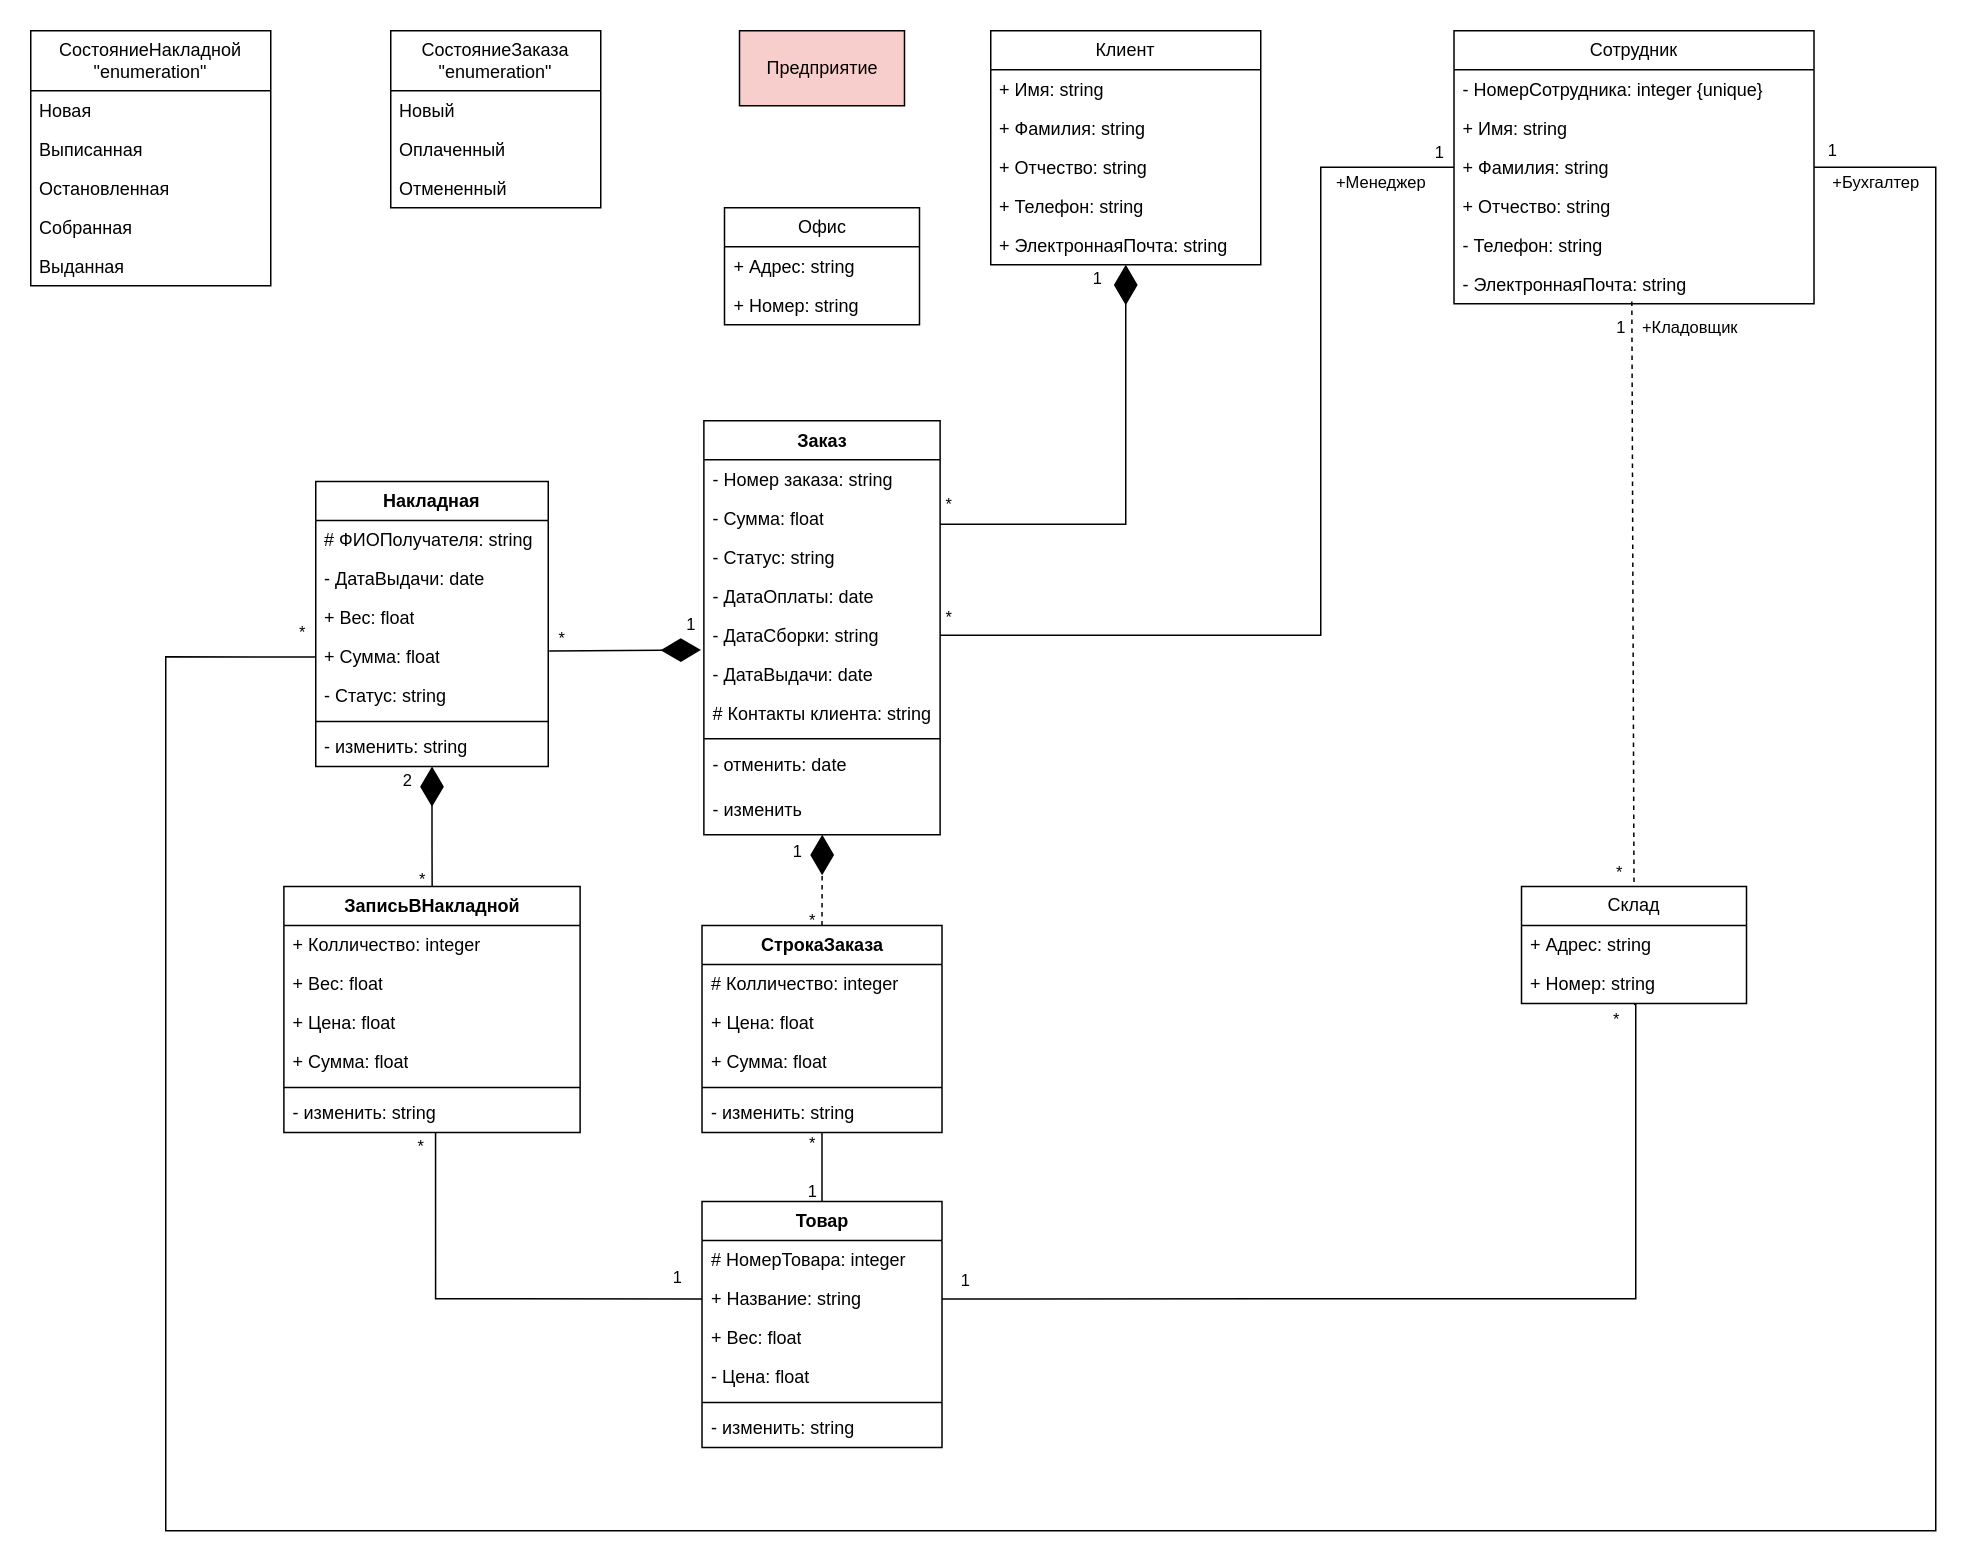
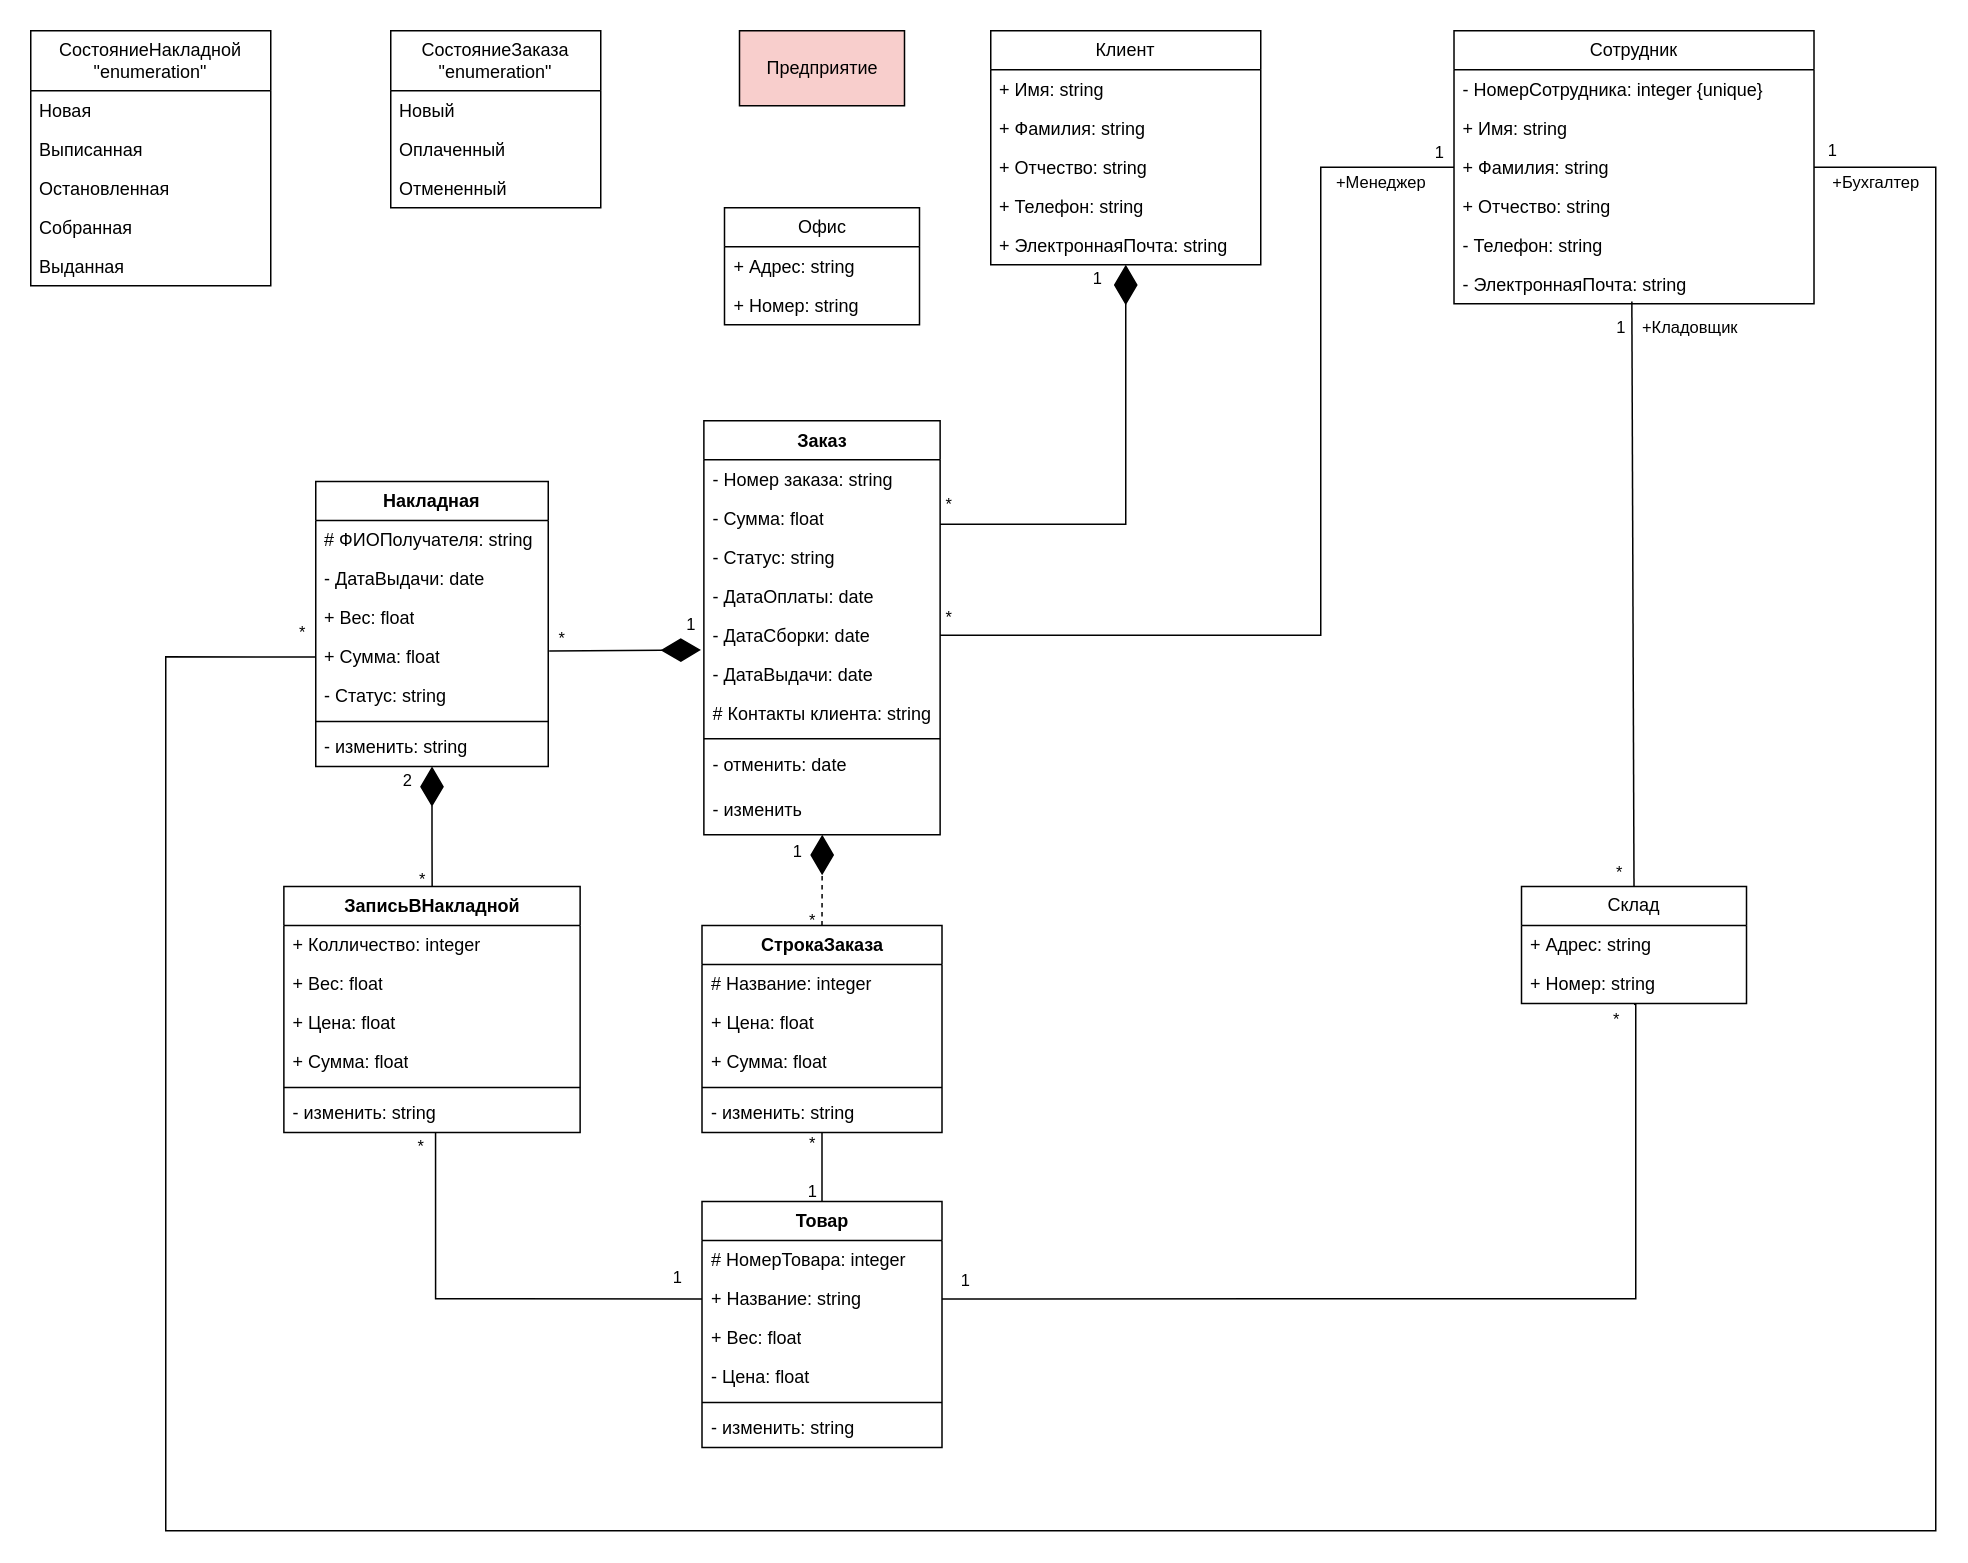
(1633, 594) -> (1633, 594)
(805, 637) -> (797, 637)
(813, 985) -> (798, 985)
